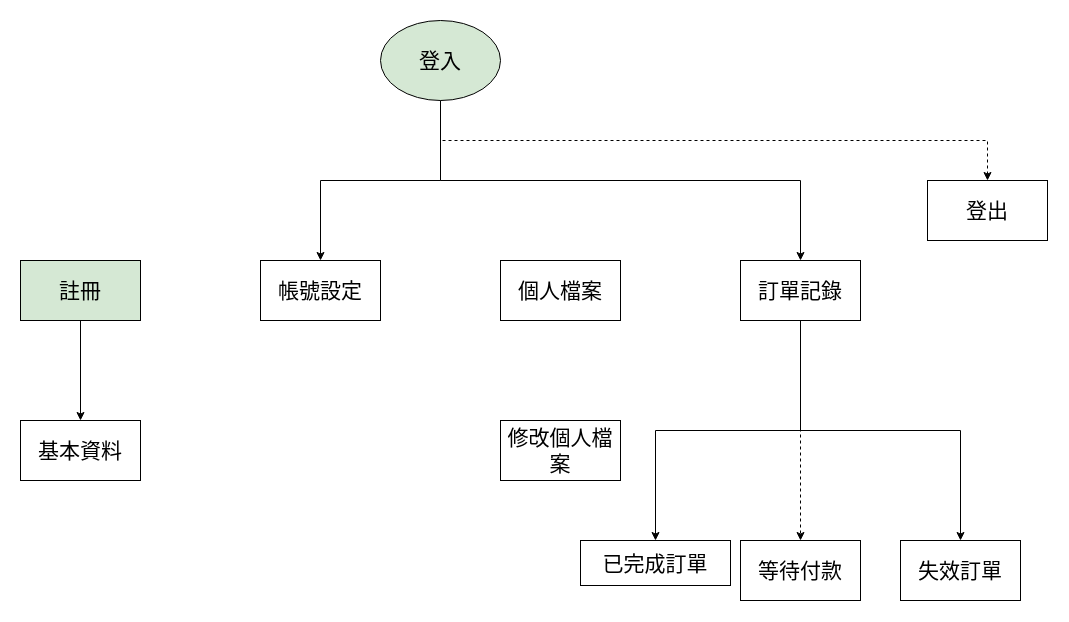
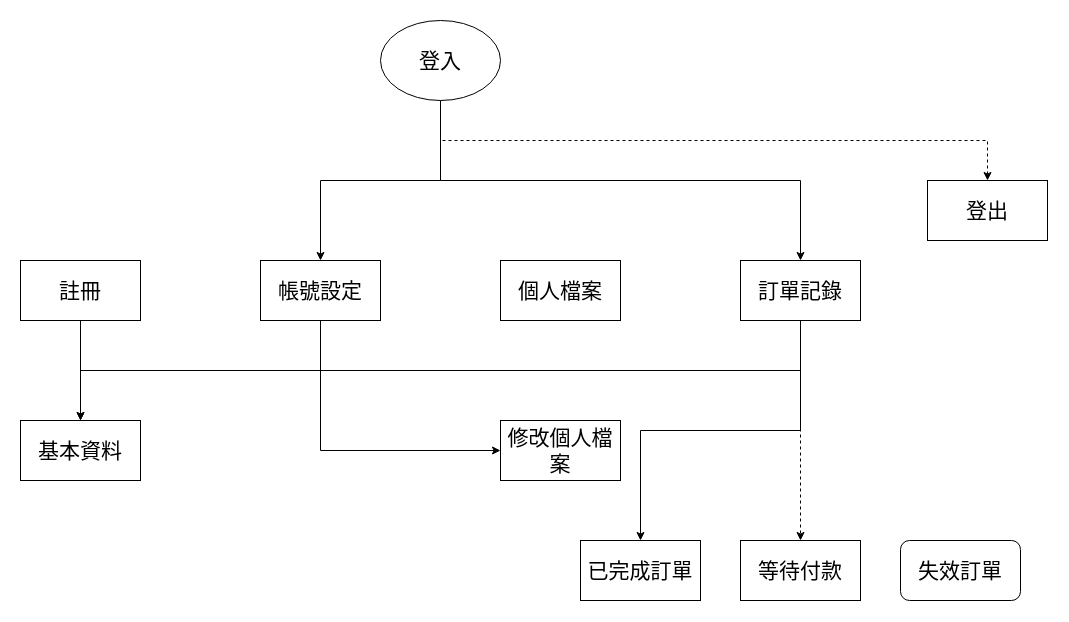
(441, 61) -> (441, 61)
(81, 291) -> (81, 291)
(933, 431) -> (441, 371)
none -> (342, 451)
(656, 563) -> (641, 571)
(961, 571) -> (961, 571)
